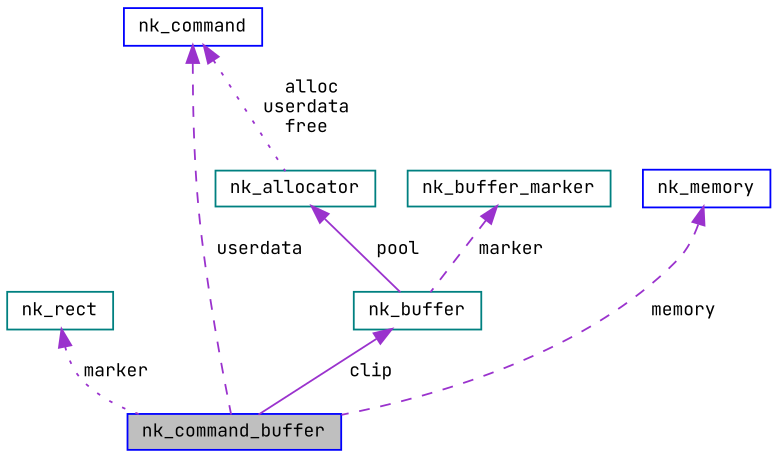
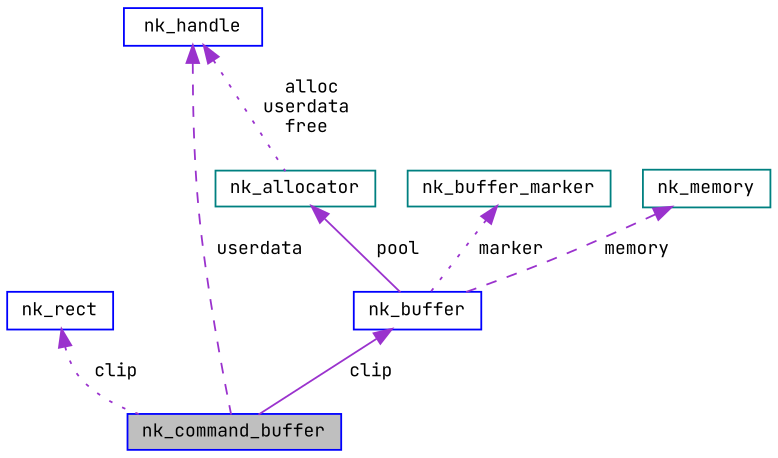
(193, 27) -> (193, 27)
(707, 189) -> (707, 189)
(458, 256) -> (458, 256)
(60, 311) -> (60, 311)
(418, 311) -> (418, 311)
(540, 352) -> (561, 256)
(111, 372) -> (111, 372)
